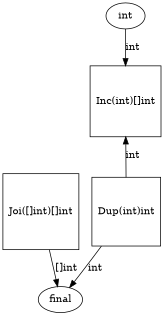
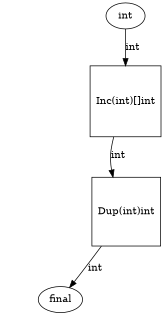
(126, 161) -> (111, 153)
(41, 212) -> none
